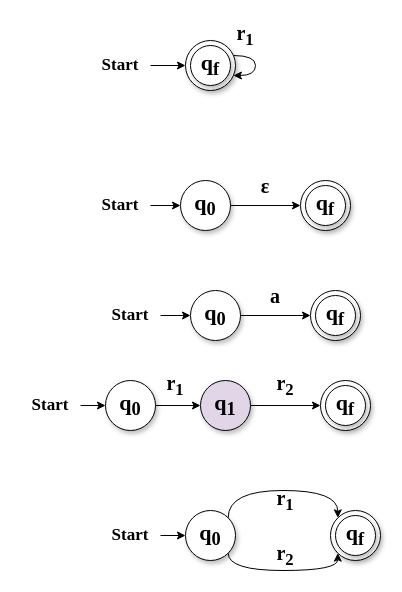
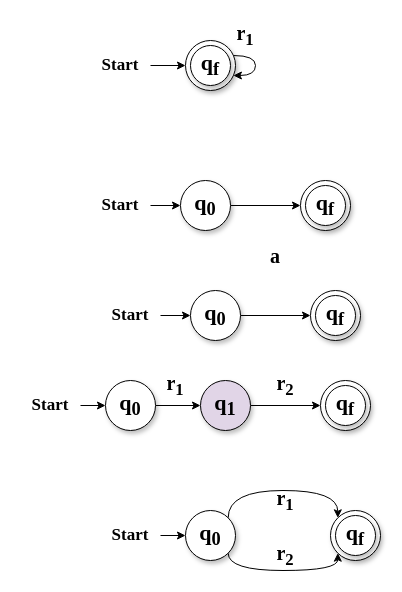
(266, 186) -> none
(276, 296) -> (276, 256)
